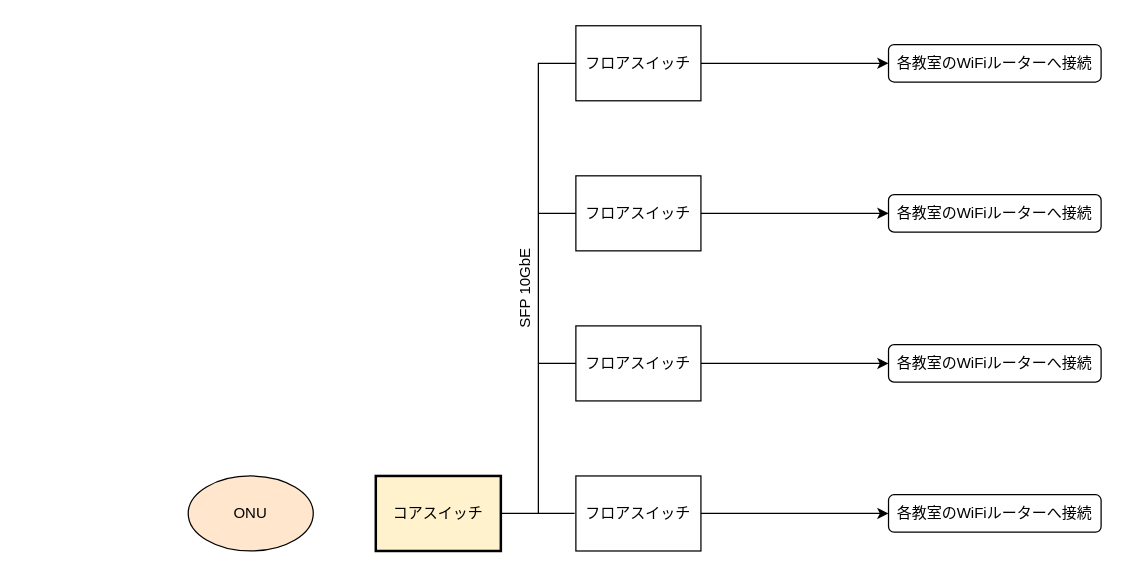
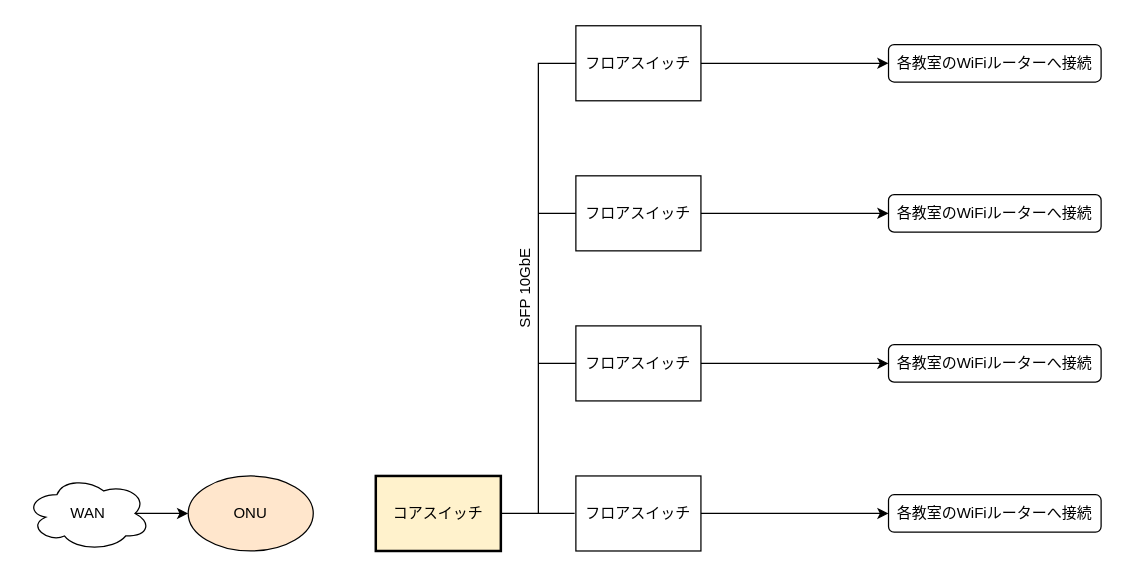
none -> (88, 513)
none -> (157, 513)
